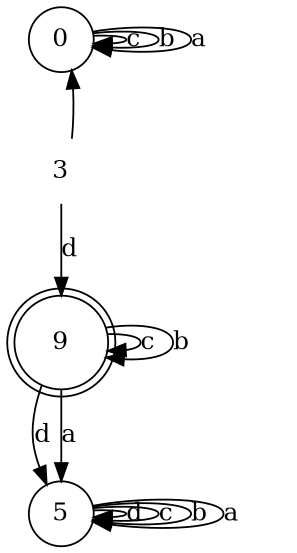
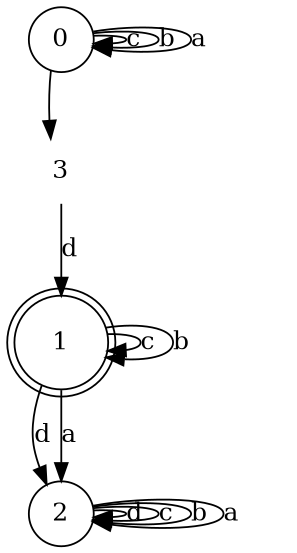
(73, 114) -> (49, 96)
(61, 343) -> (61, 343)
(61, 514) -> (61, 514)
